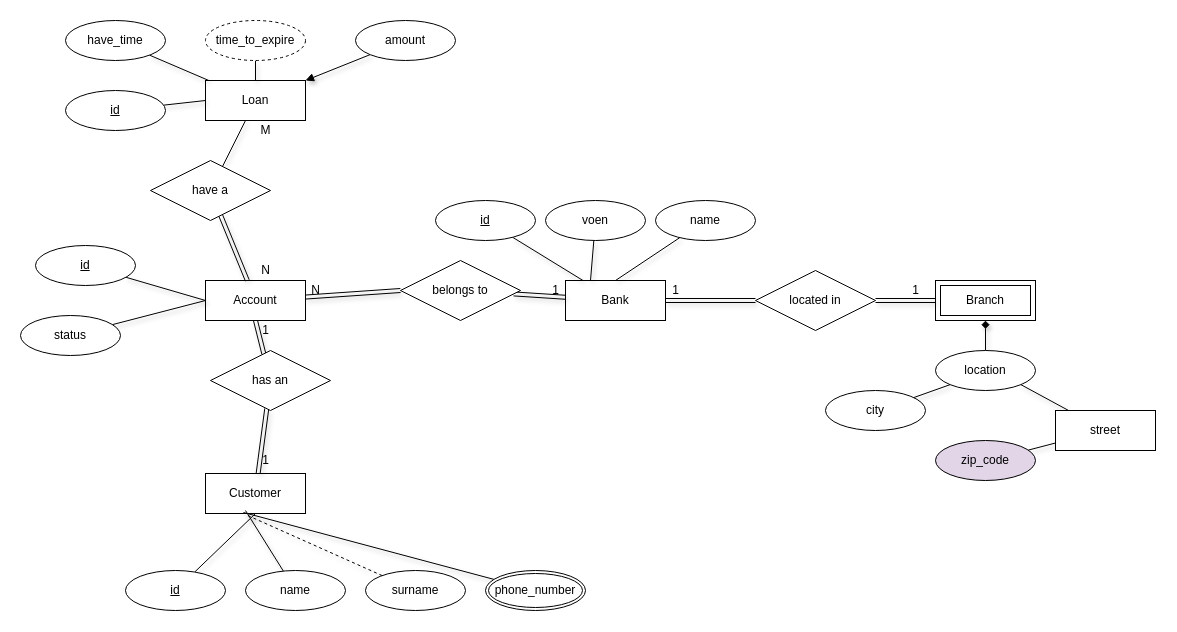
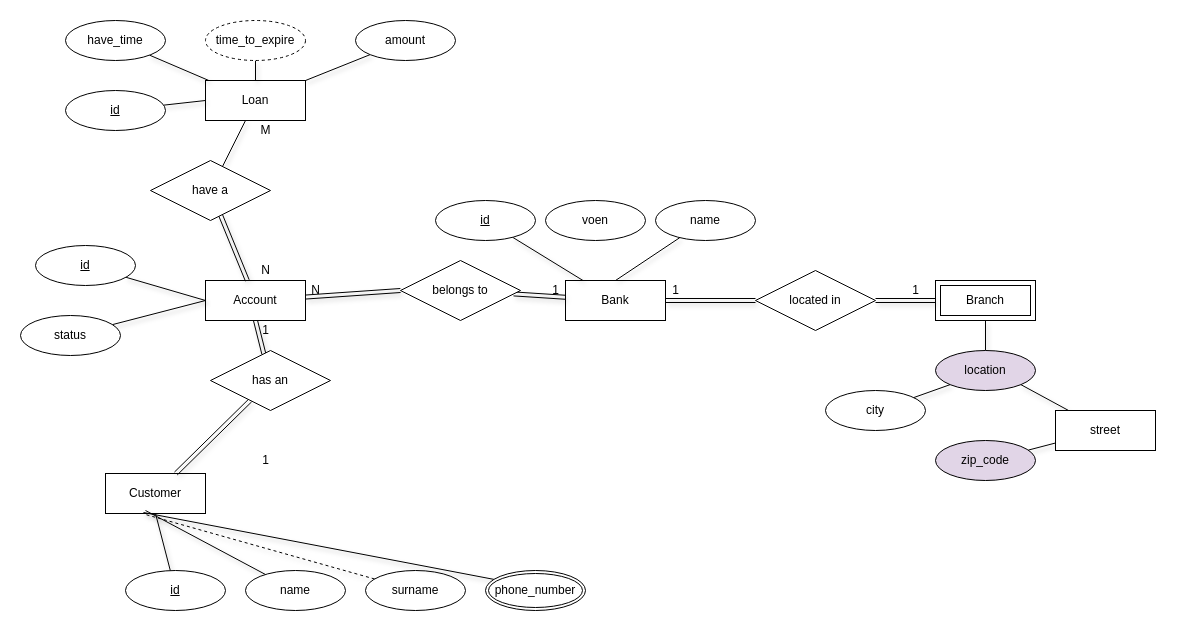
(314, 77) -> (310, 79)
(592, 260) -> none
(986, 329) -> (986, 325)
(986, 371) -> (986, 371)
(256, 494) -> (156, 494)
